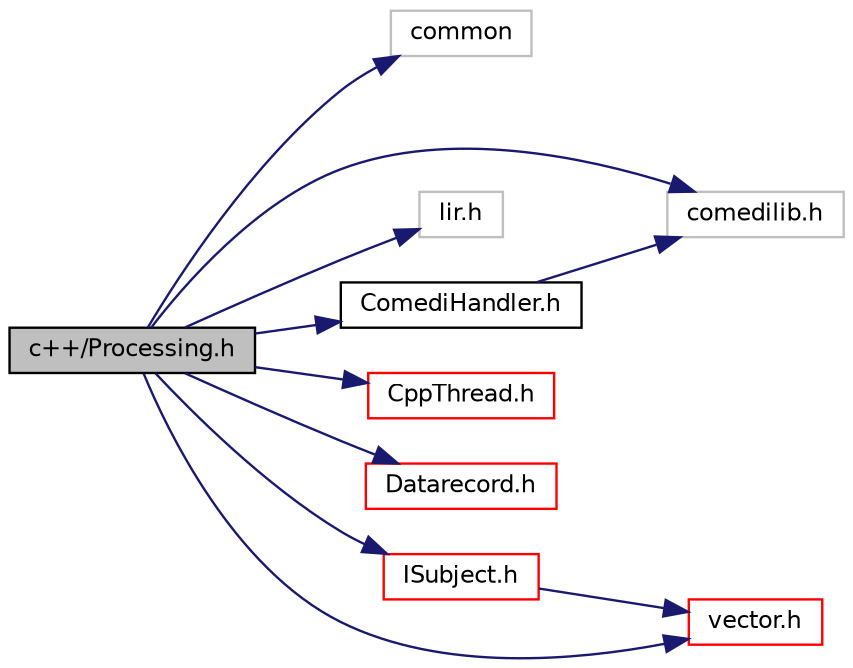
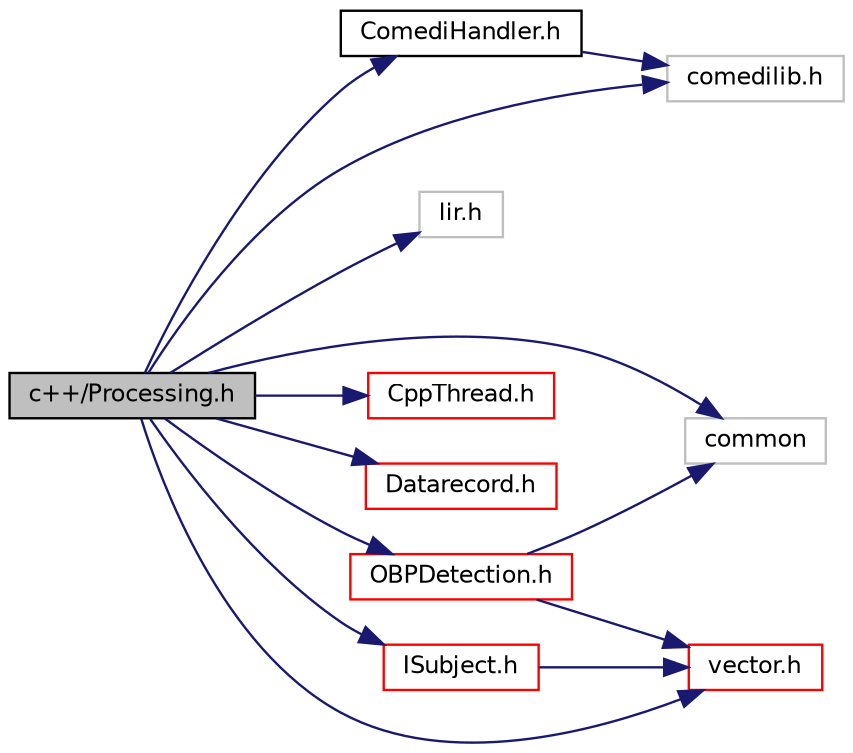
none -> (461, 577)
